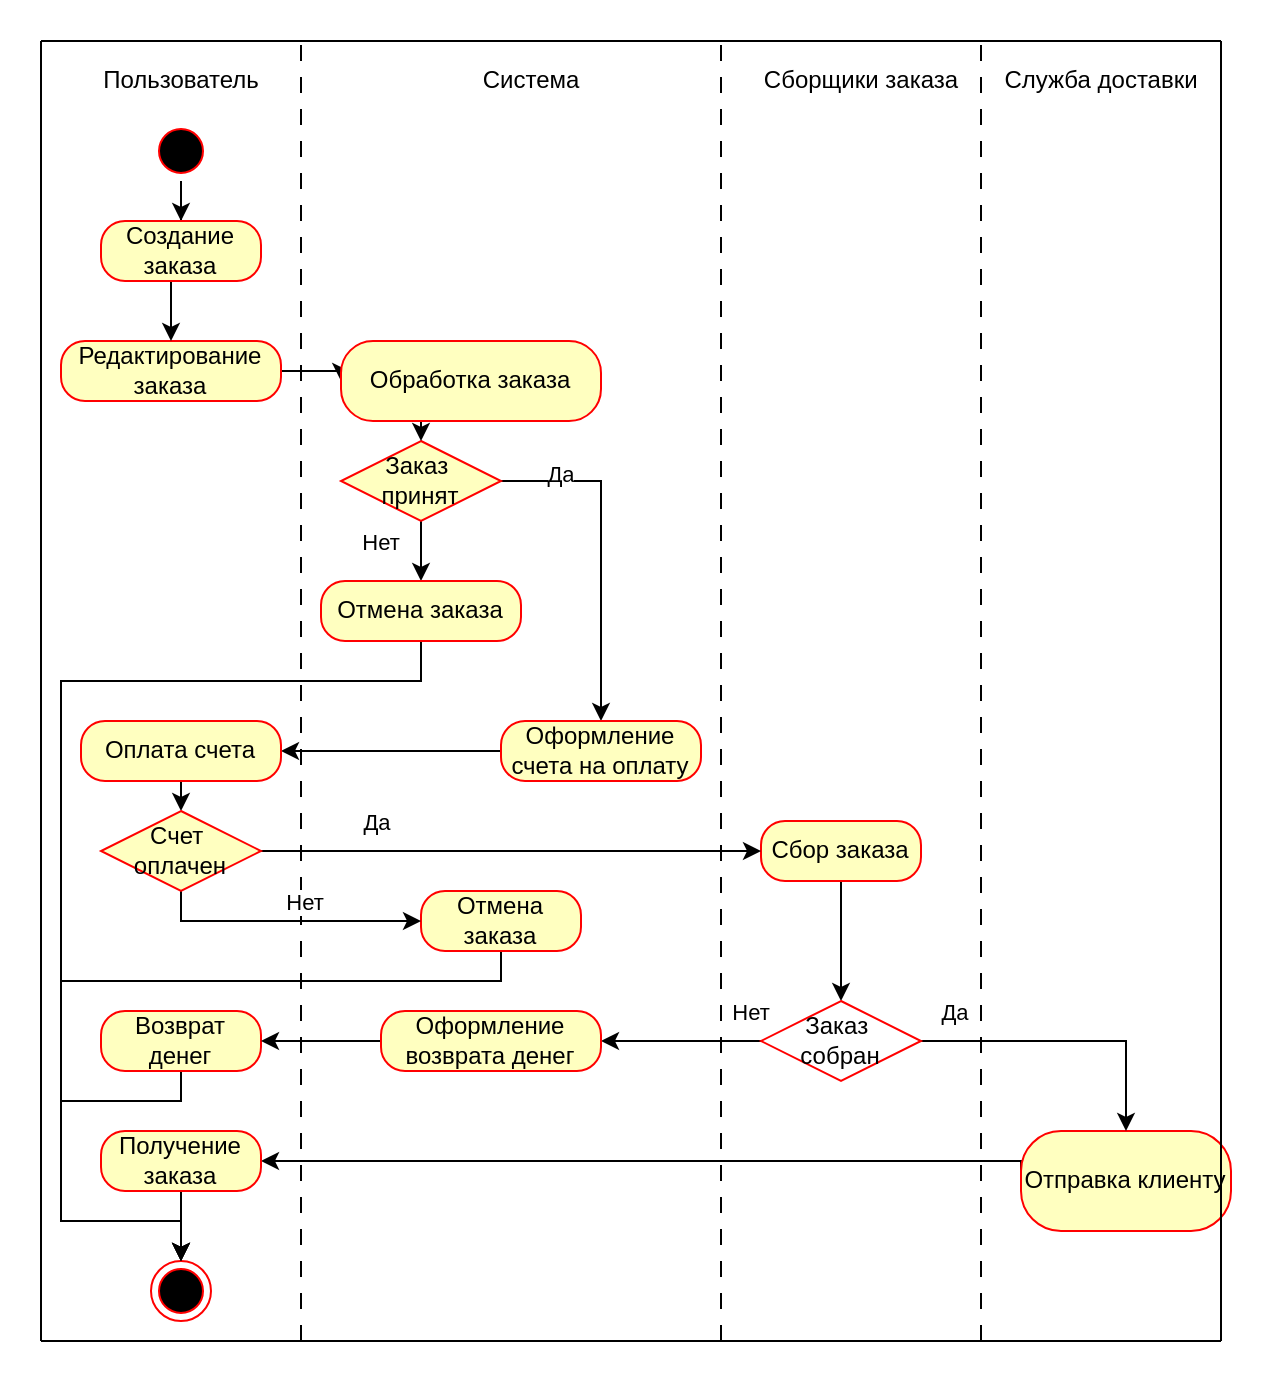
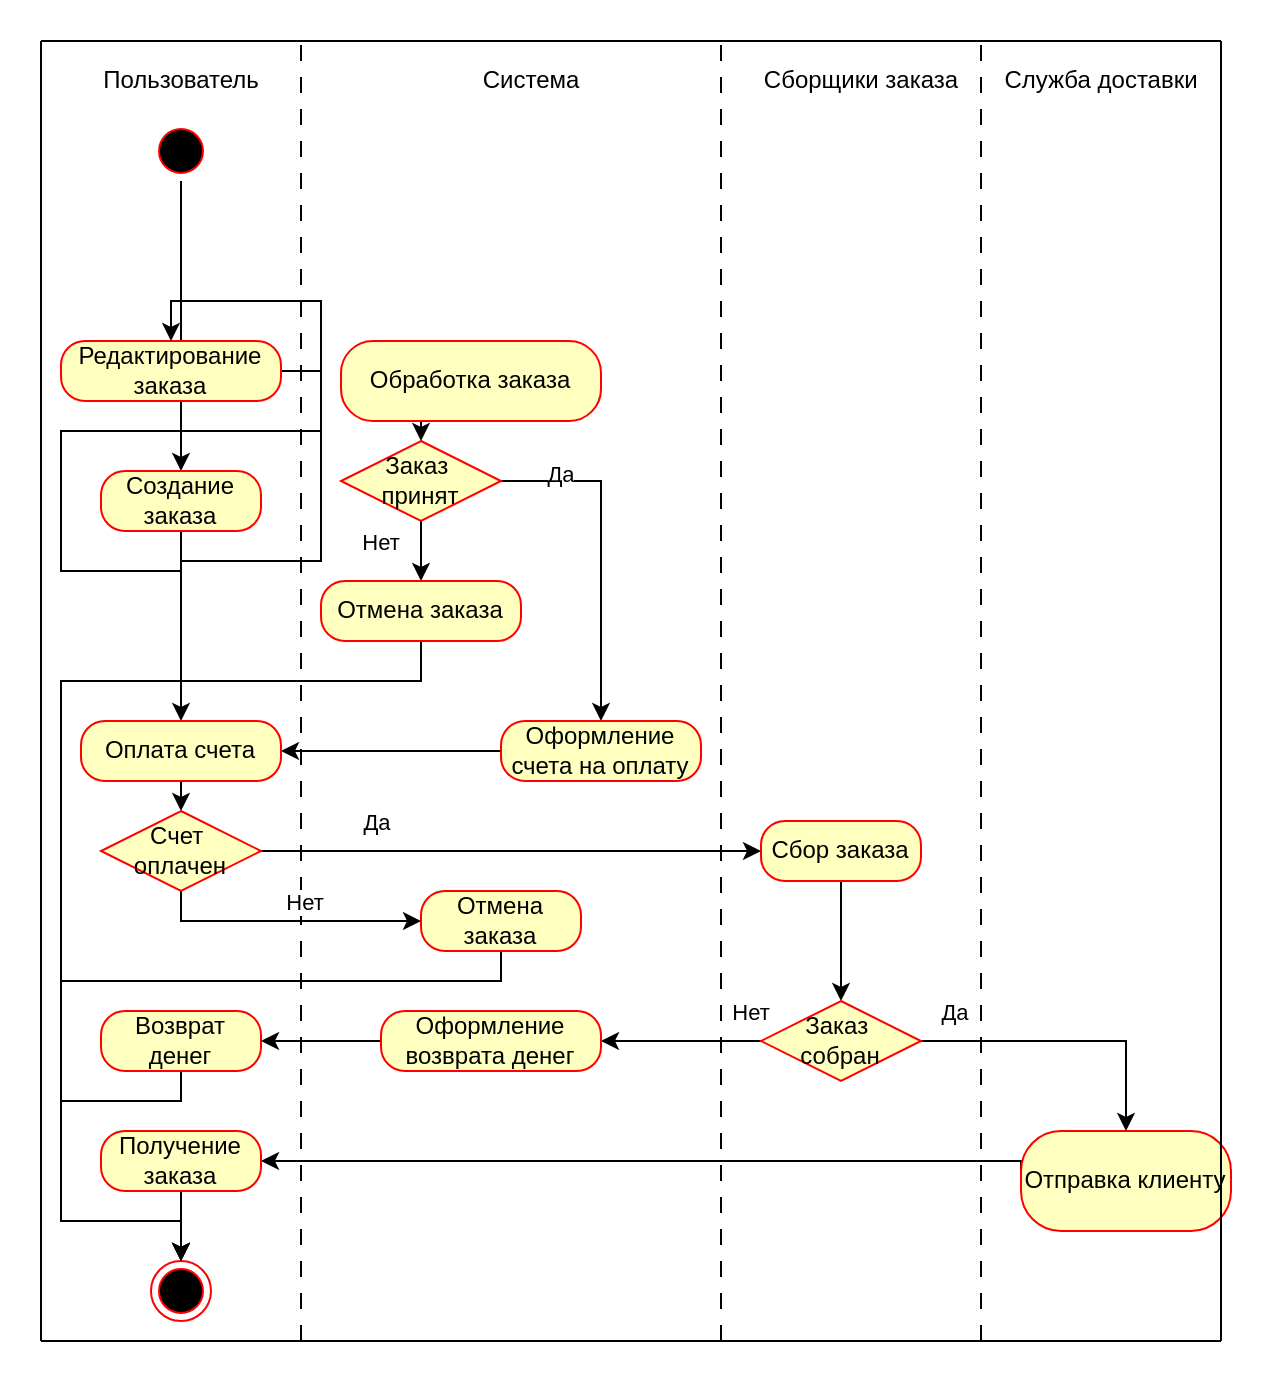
(181, 251) -> (181, 501)
(333, 371) -> (316, 561)
(841, 1041) -> (841, 1041)
